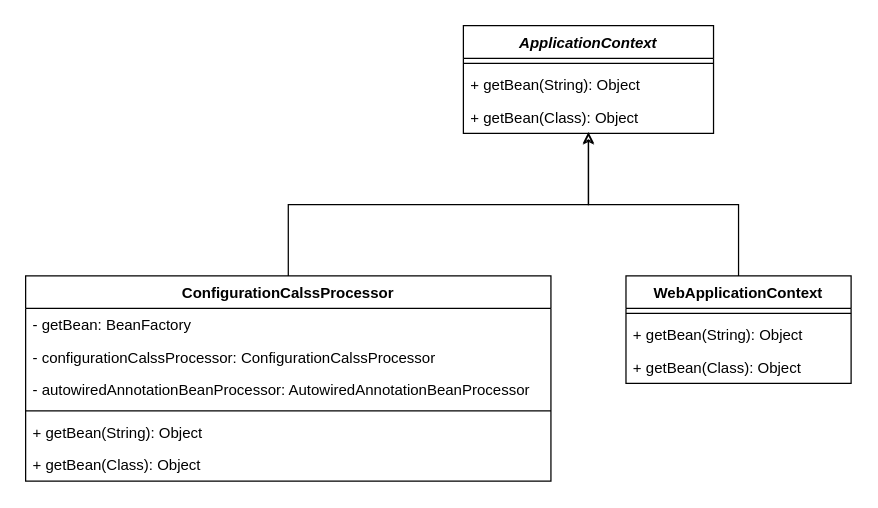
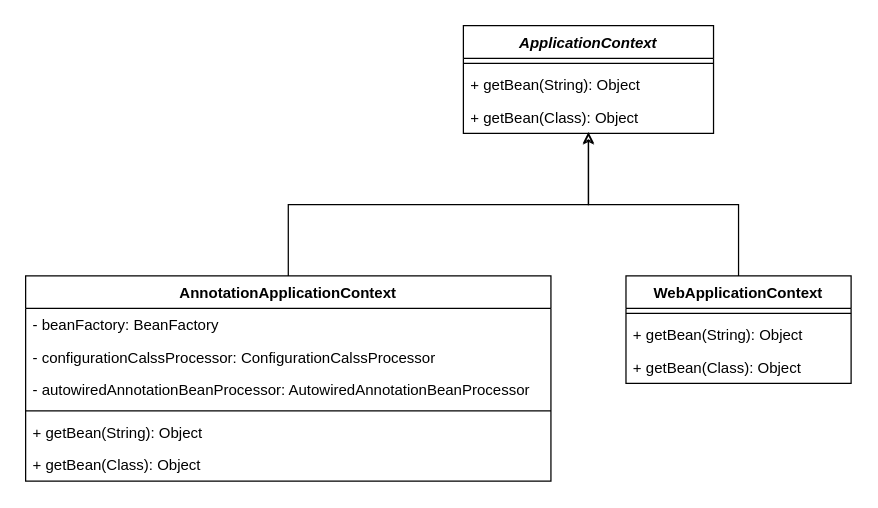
(288, 293) -> (288, 293)
(119, 325) -> (136, 325)
